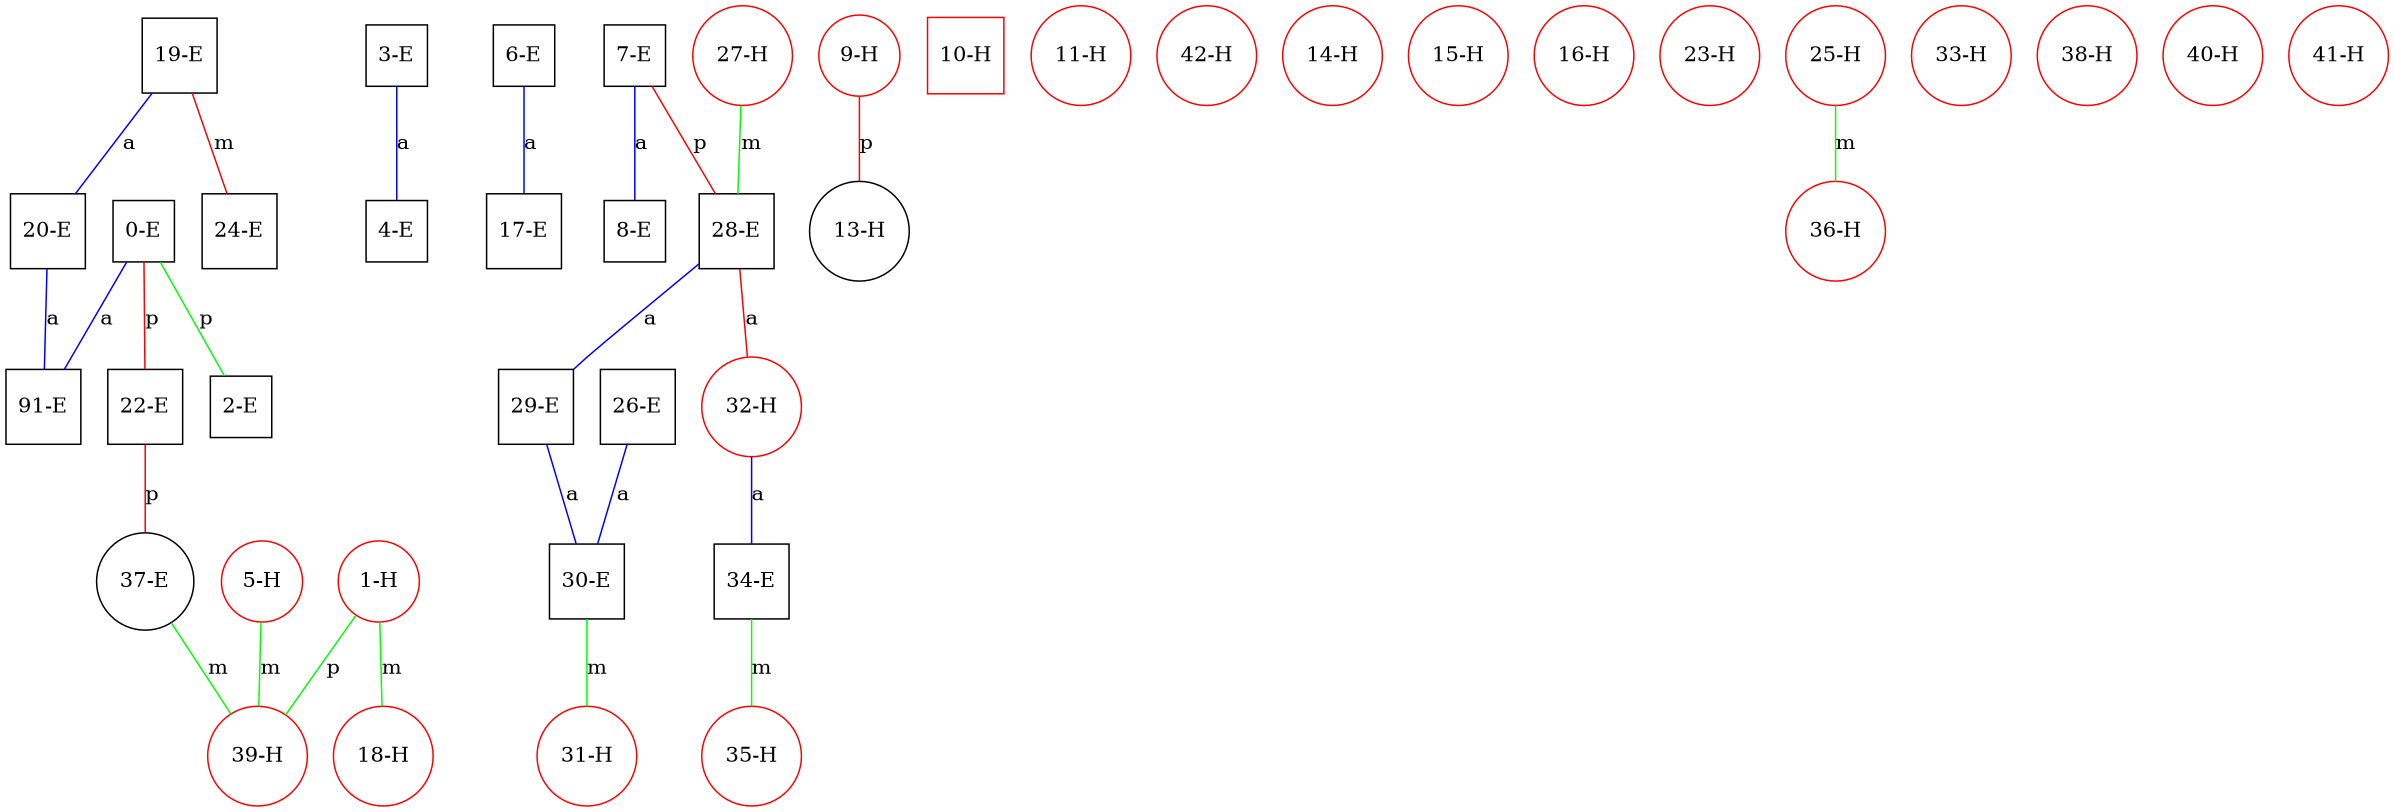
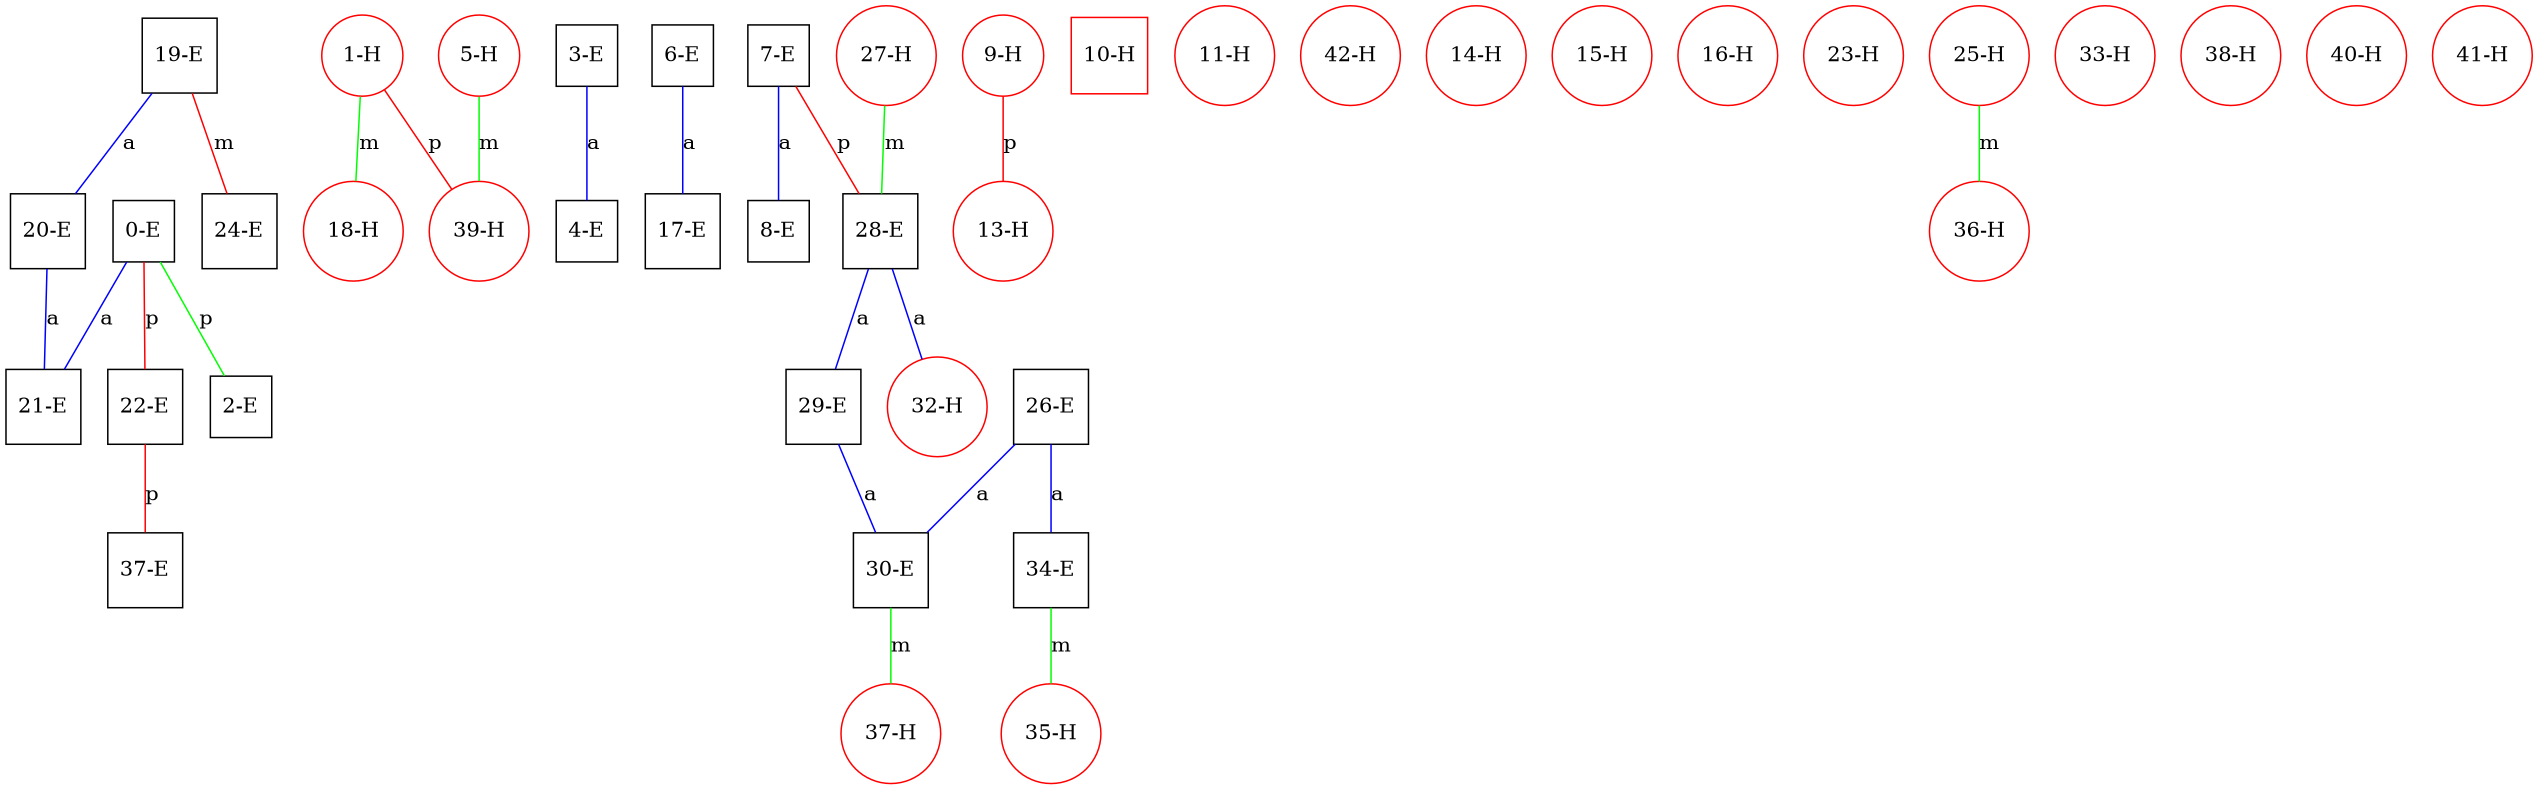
(859, 231) -> (1003, 231)
(744, 313) -> (907, 314)
(43, 407) -> (43, 407)
(752, 500) -> (1051, 488)
(145, 581) -> (145, 570)
(321, 665) -> (418, 140)
(201, 668) -> none
(587, 756) -> (891, 734)
